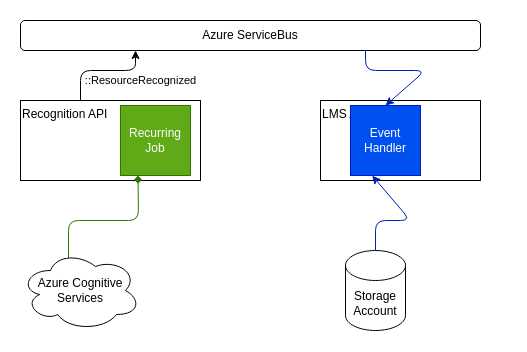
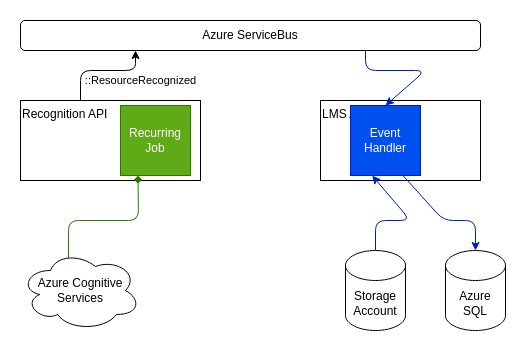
none -> (435, 211)
none -> (476, 291)
